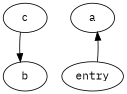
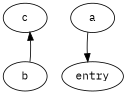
(20, 43) -> (31, 51)
(98, 51) -> (87, 43)
